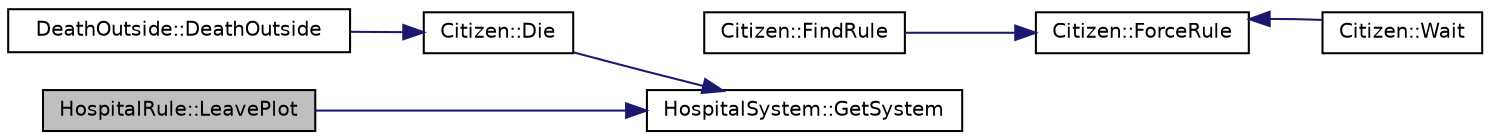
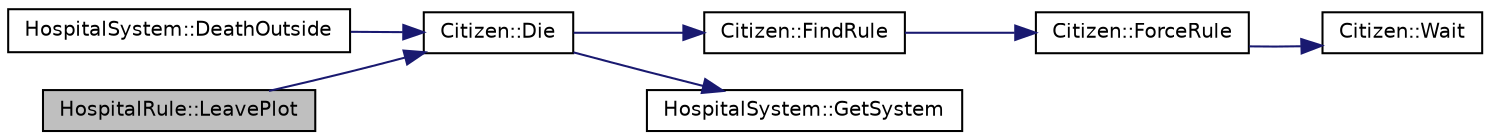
(1296, 19) -> (1275, 47)
(179, 31) -> (179, 31)
none -> (628, 33)
(471, 111) -> (337, 75)
